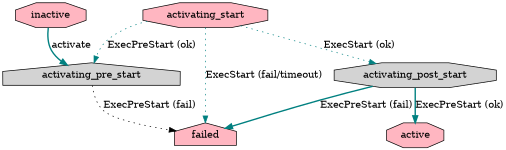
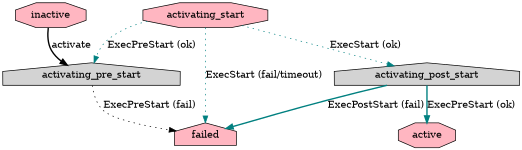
(50, 47) -> (50, 47)
(415, 75) -> (427, 75)
(366, 105) -> (376, 105)
